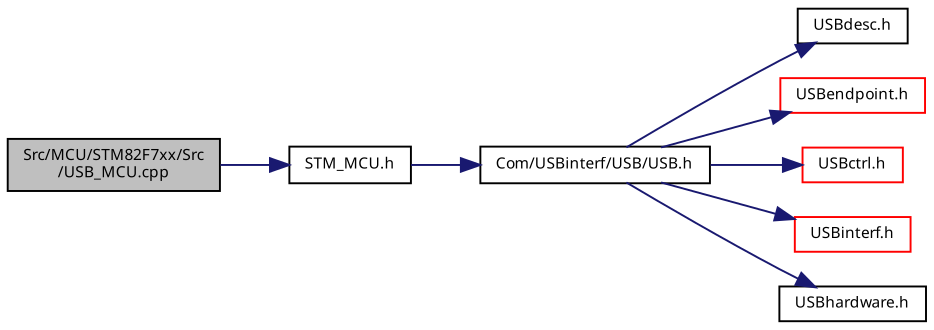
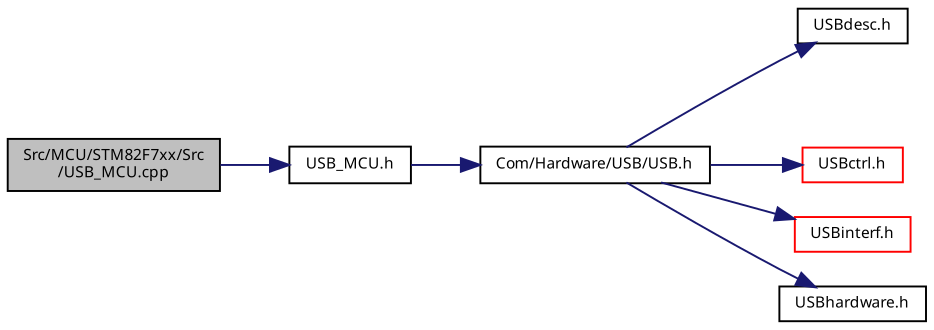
(853, 95) -> none
(350, 165) -> (350, 165)
(595, 165) -> (595, 165)
